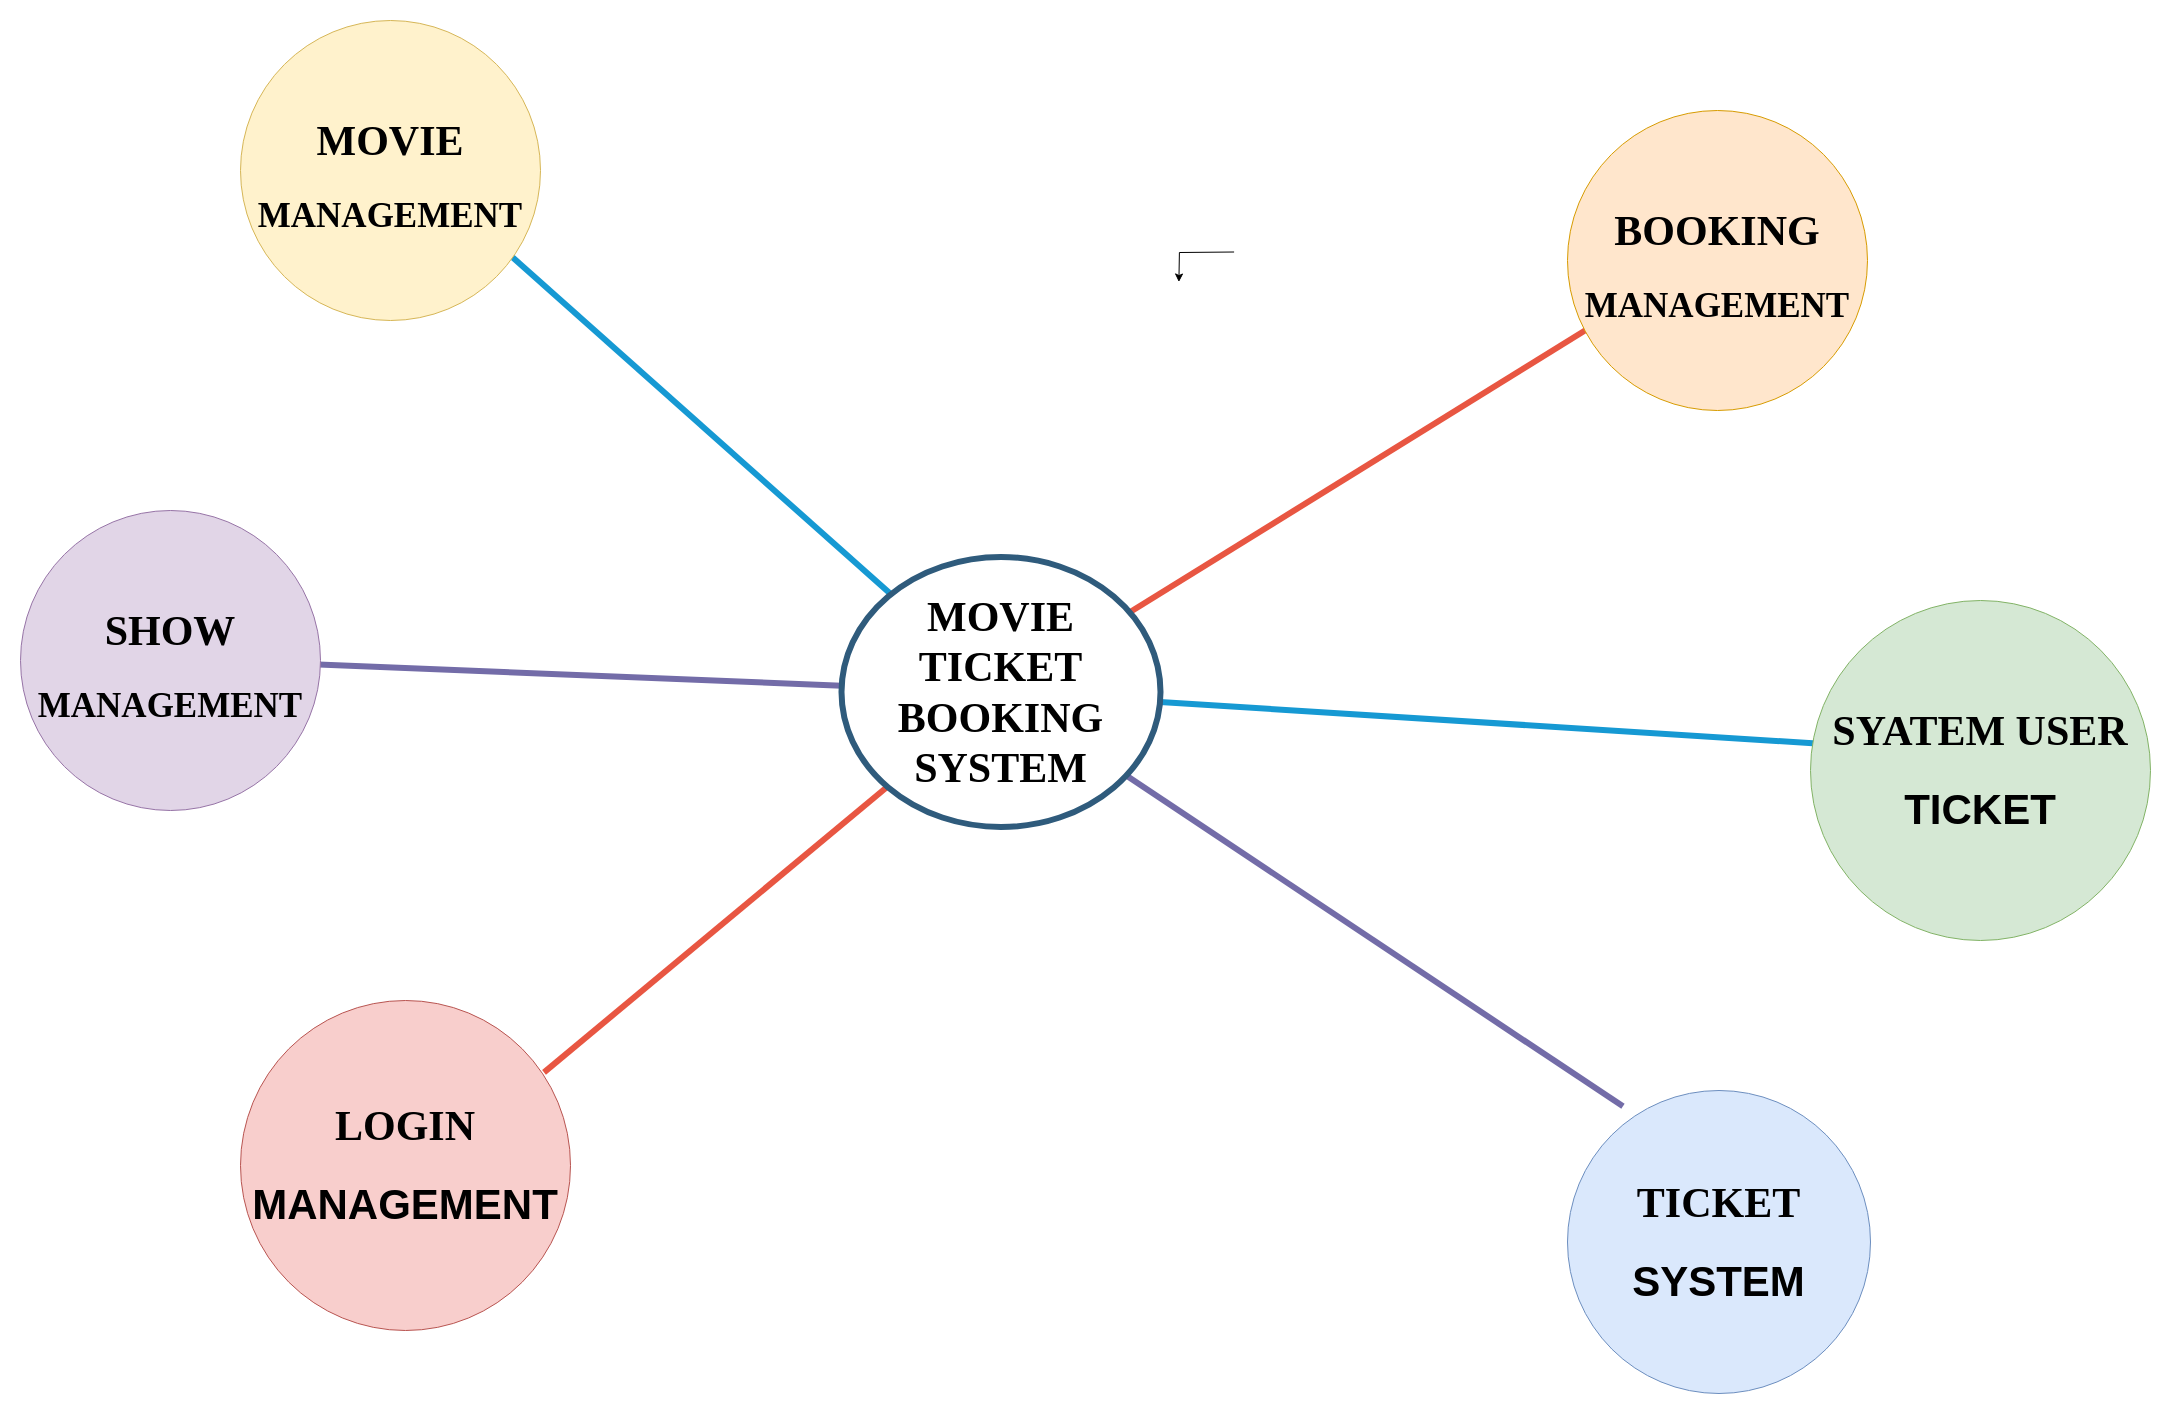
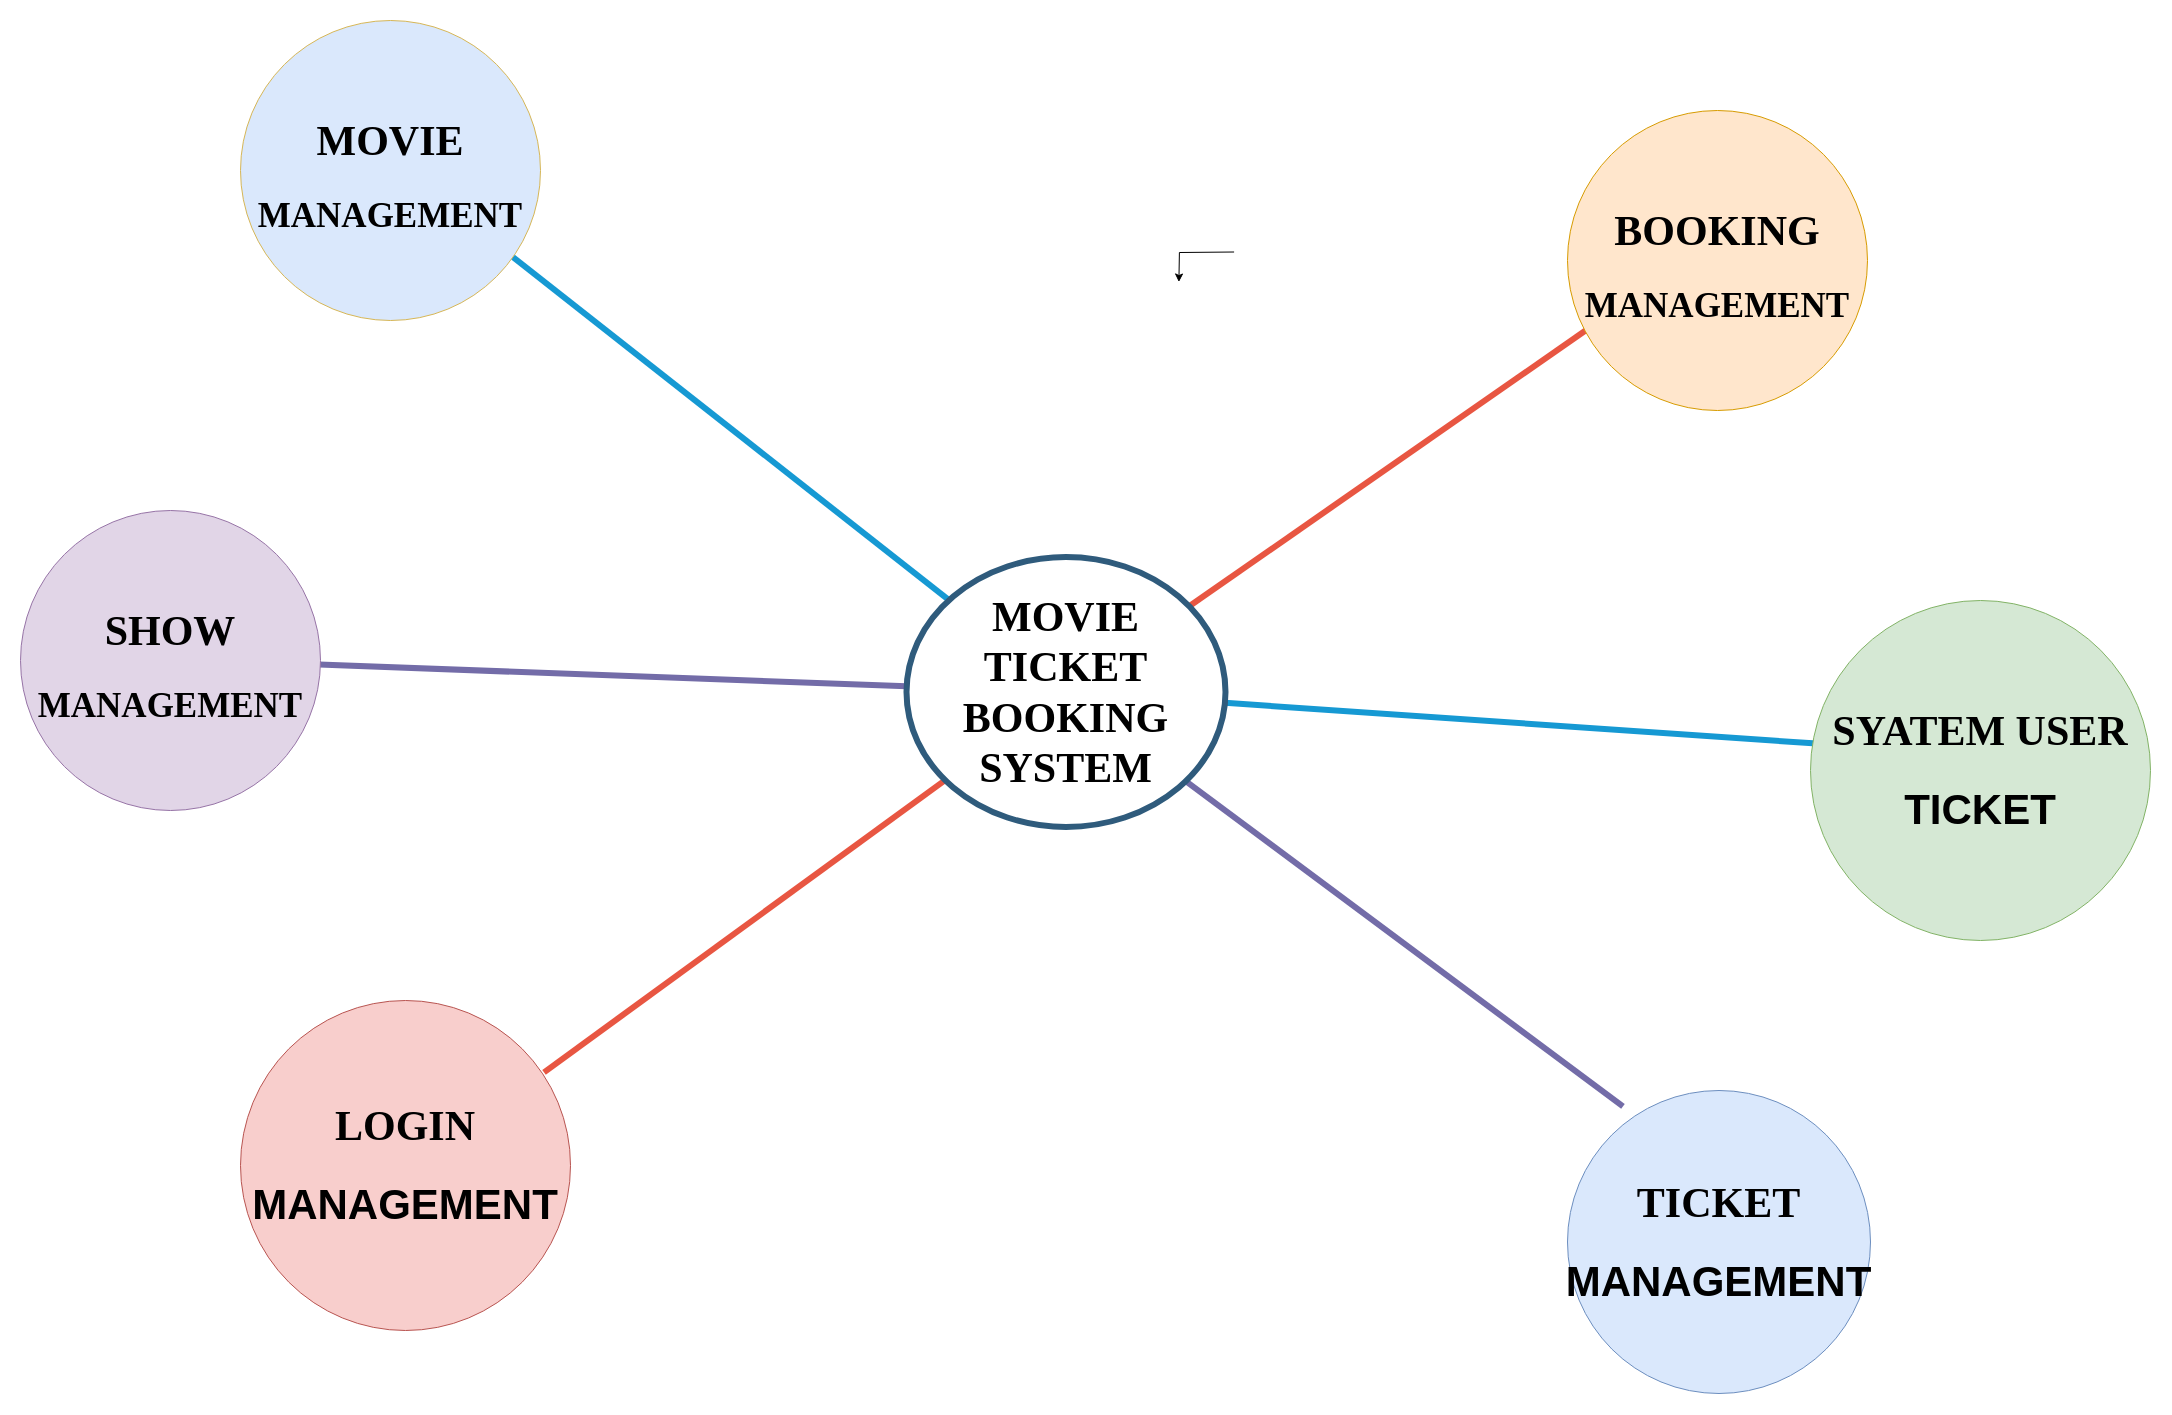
(391, 171) -> (391, 171)
(1001, 692) -> (1066, 692)
(1719, 1243) -> (1719, 1243)
